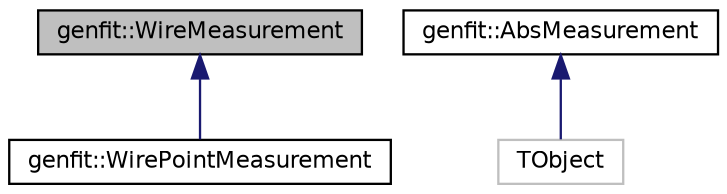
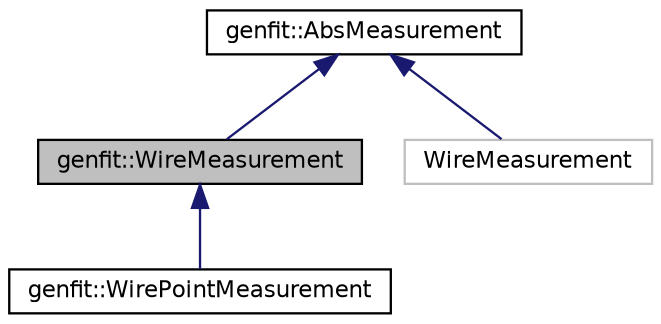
none -> (273, 104)
(561, 162) -> (528, 162)
